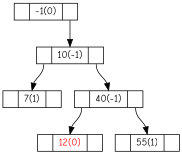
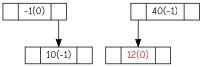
(100, 75) -> none
(32, 99) -> none
(147, 143) -> none
